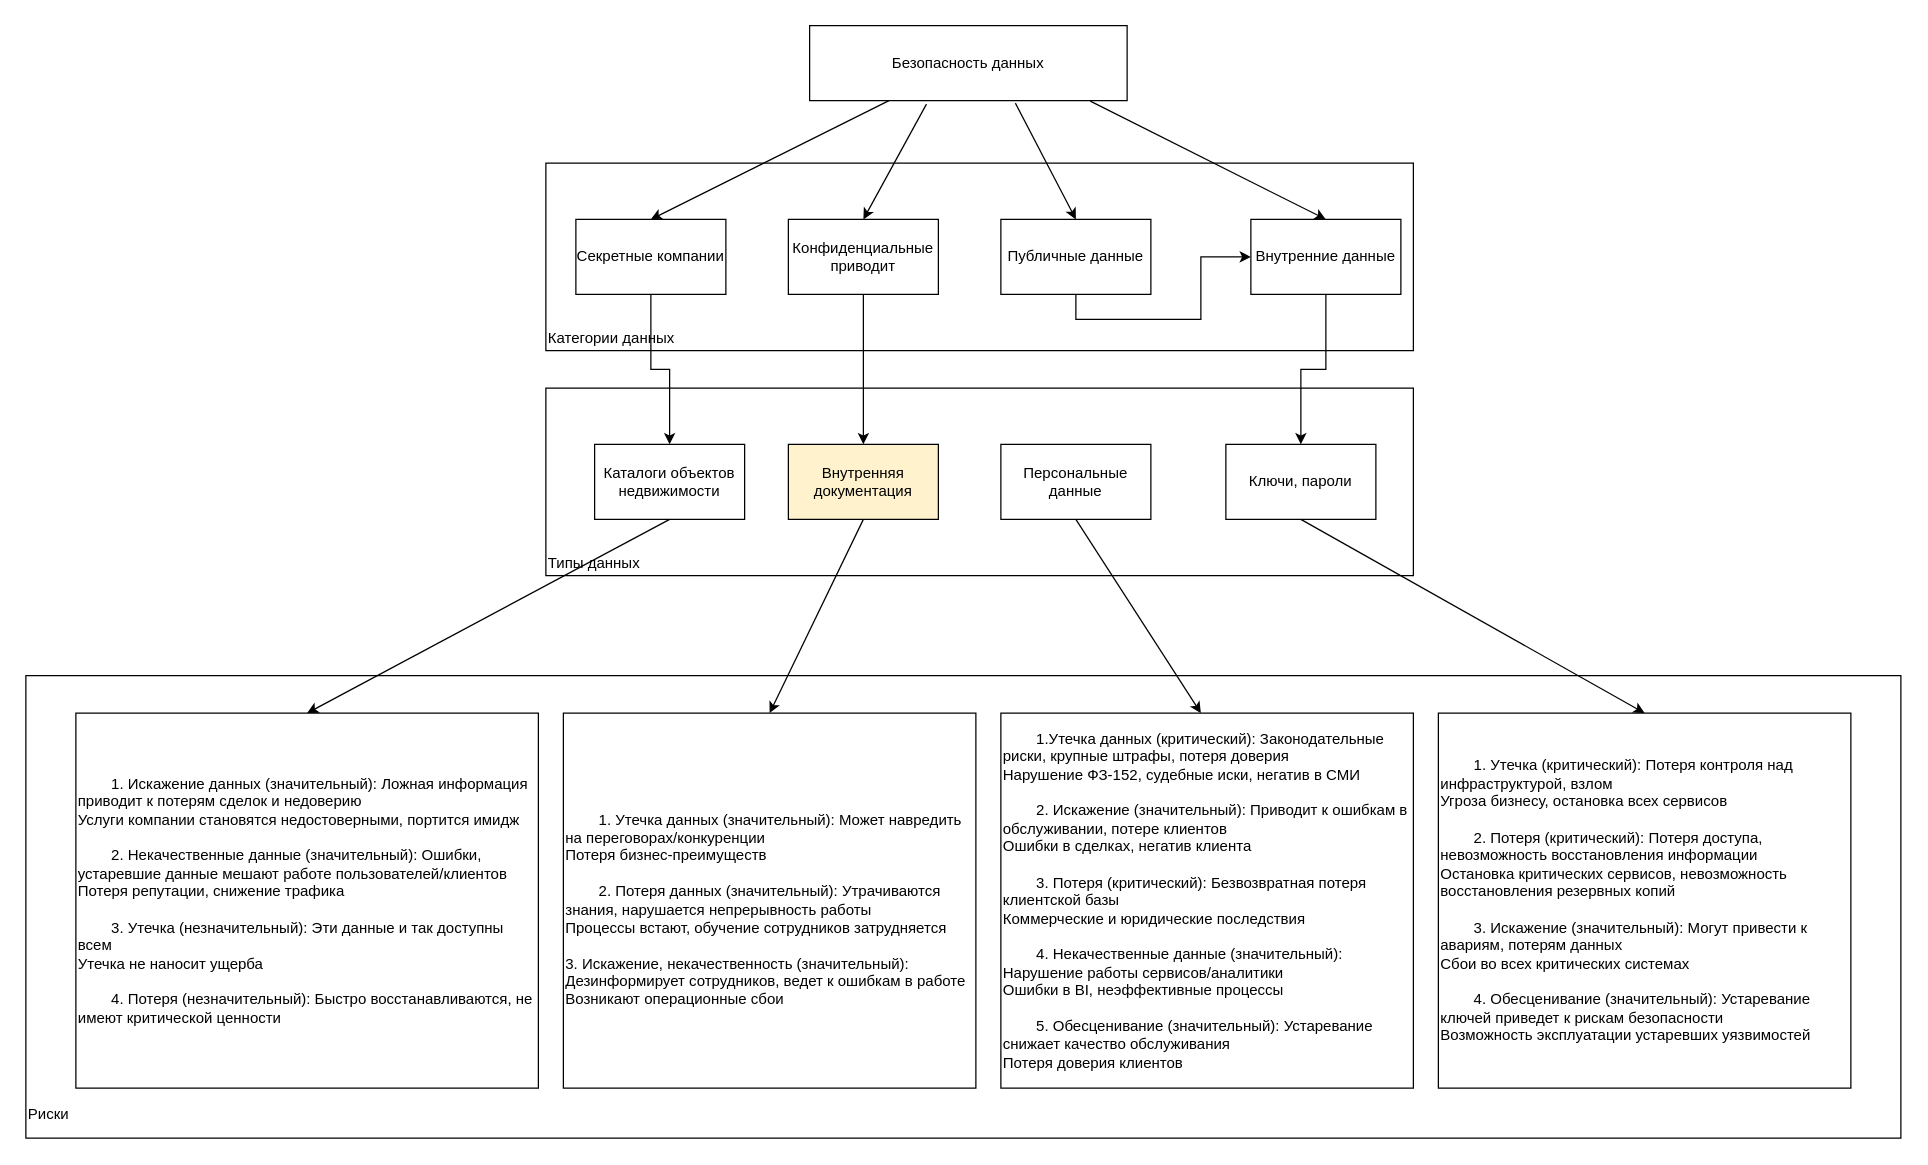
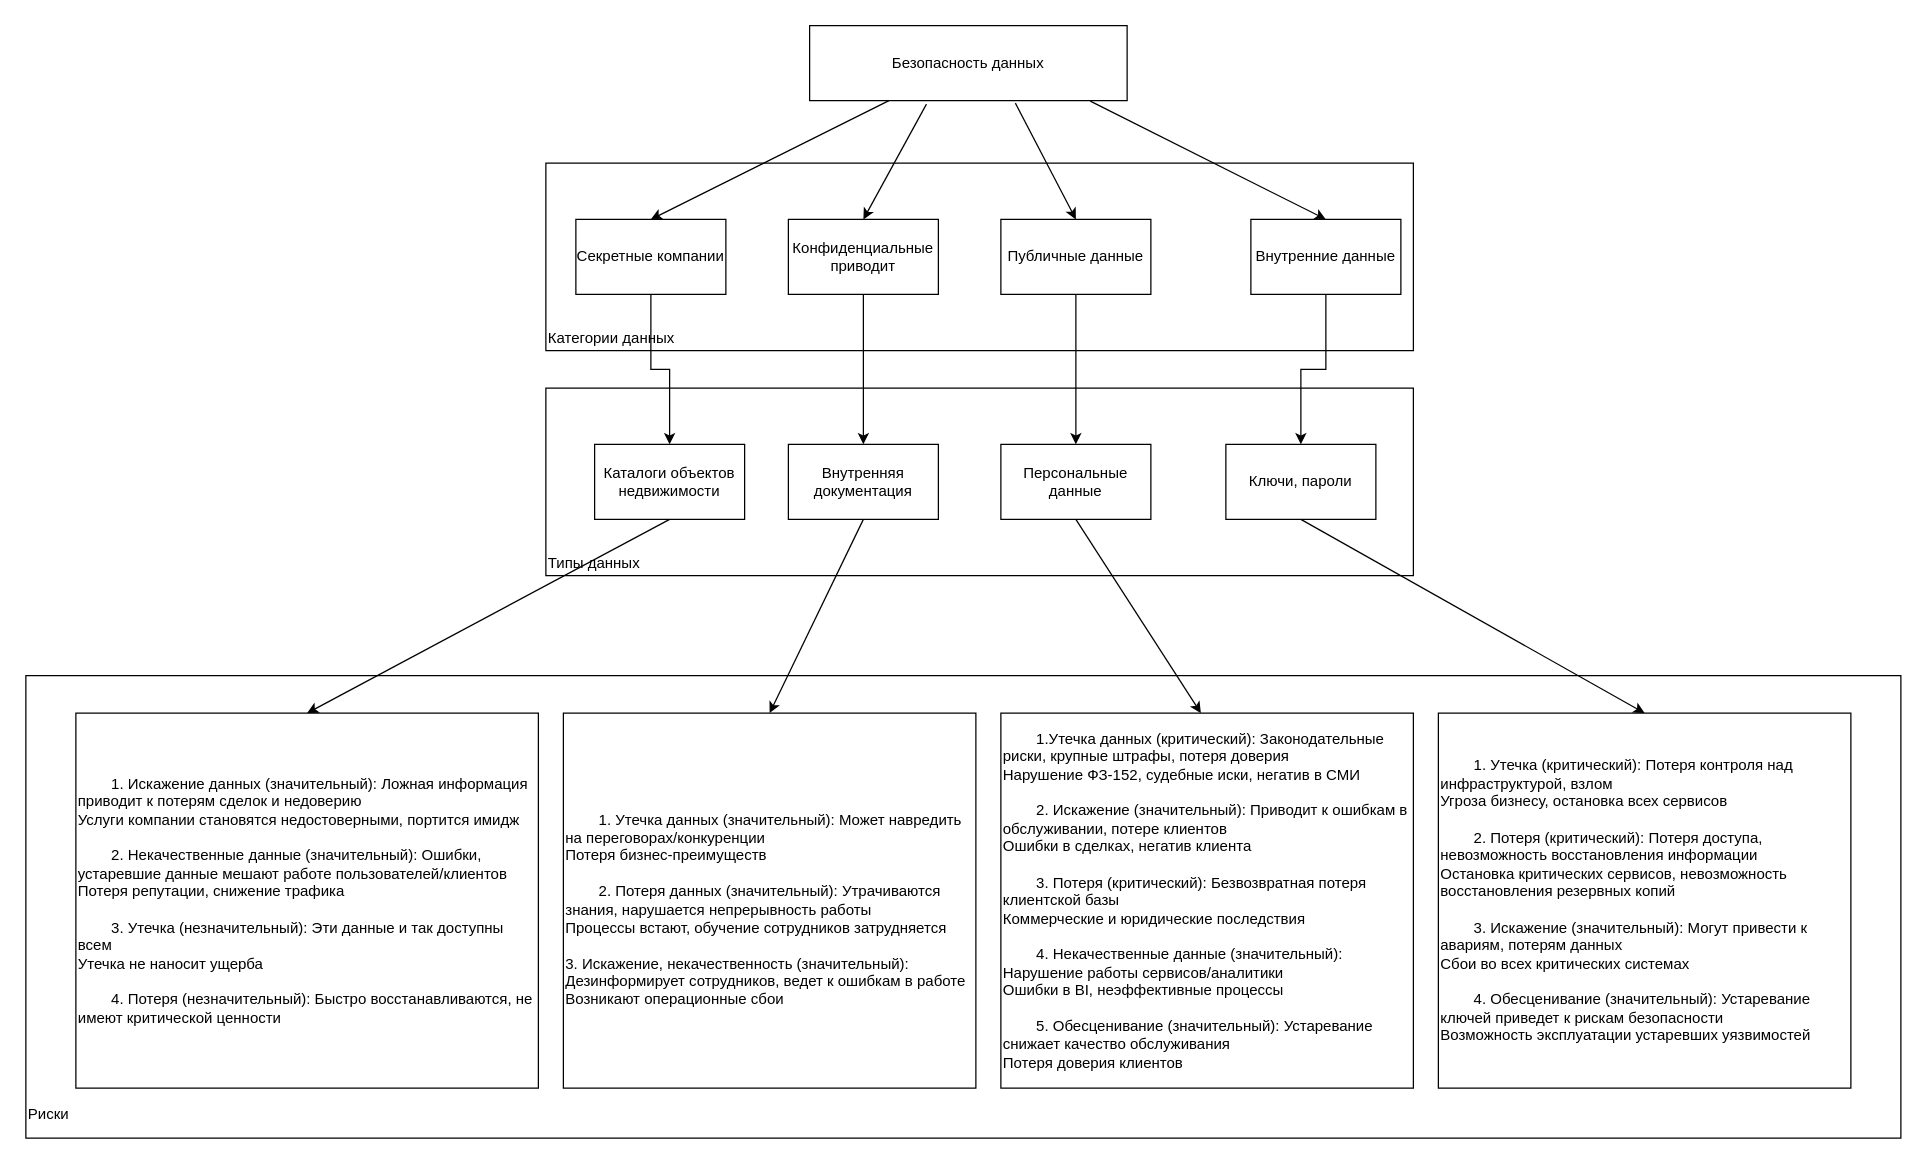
(1189, 319) -> (1076, 376)
(863, 482) -> (863, 482)
